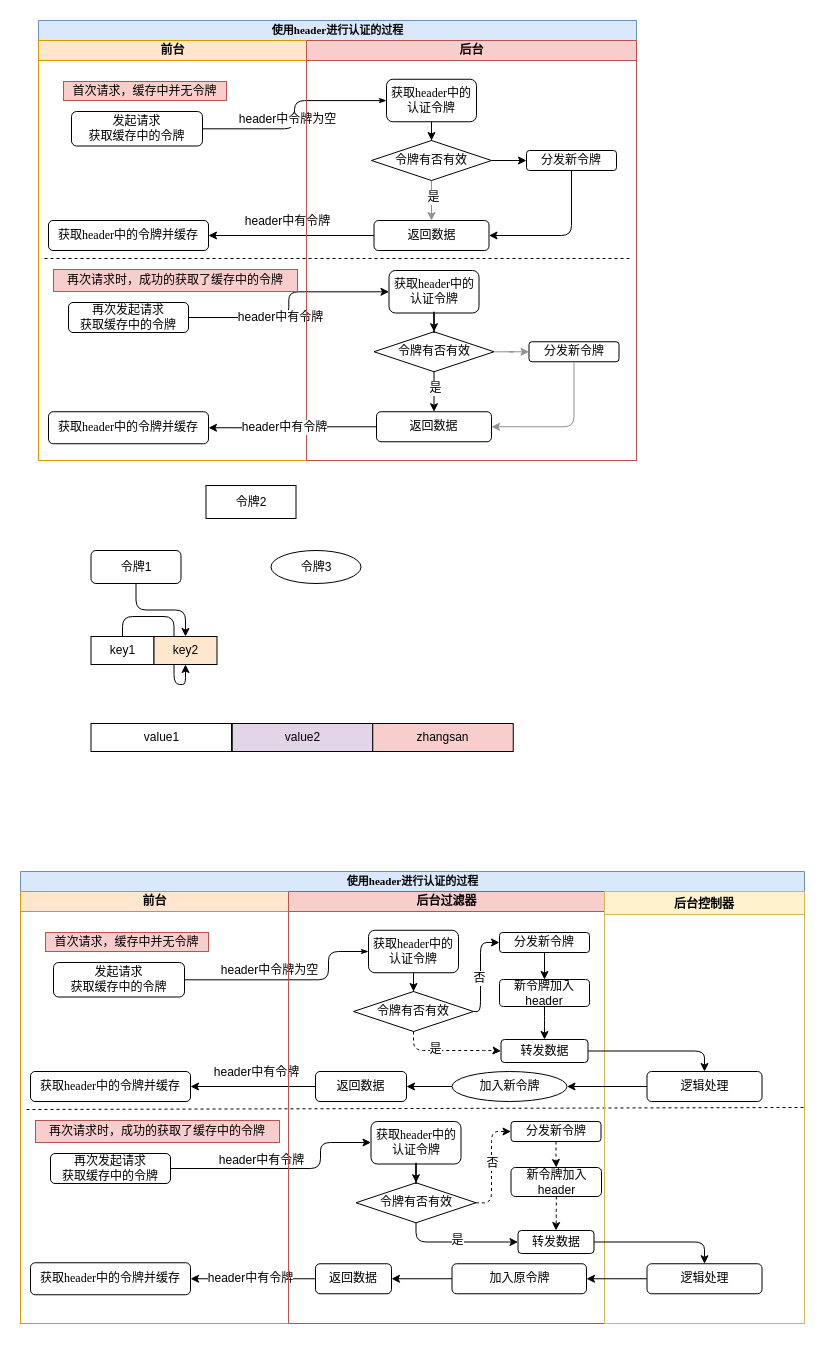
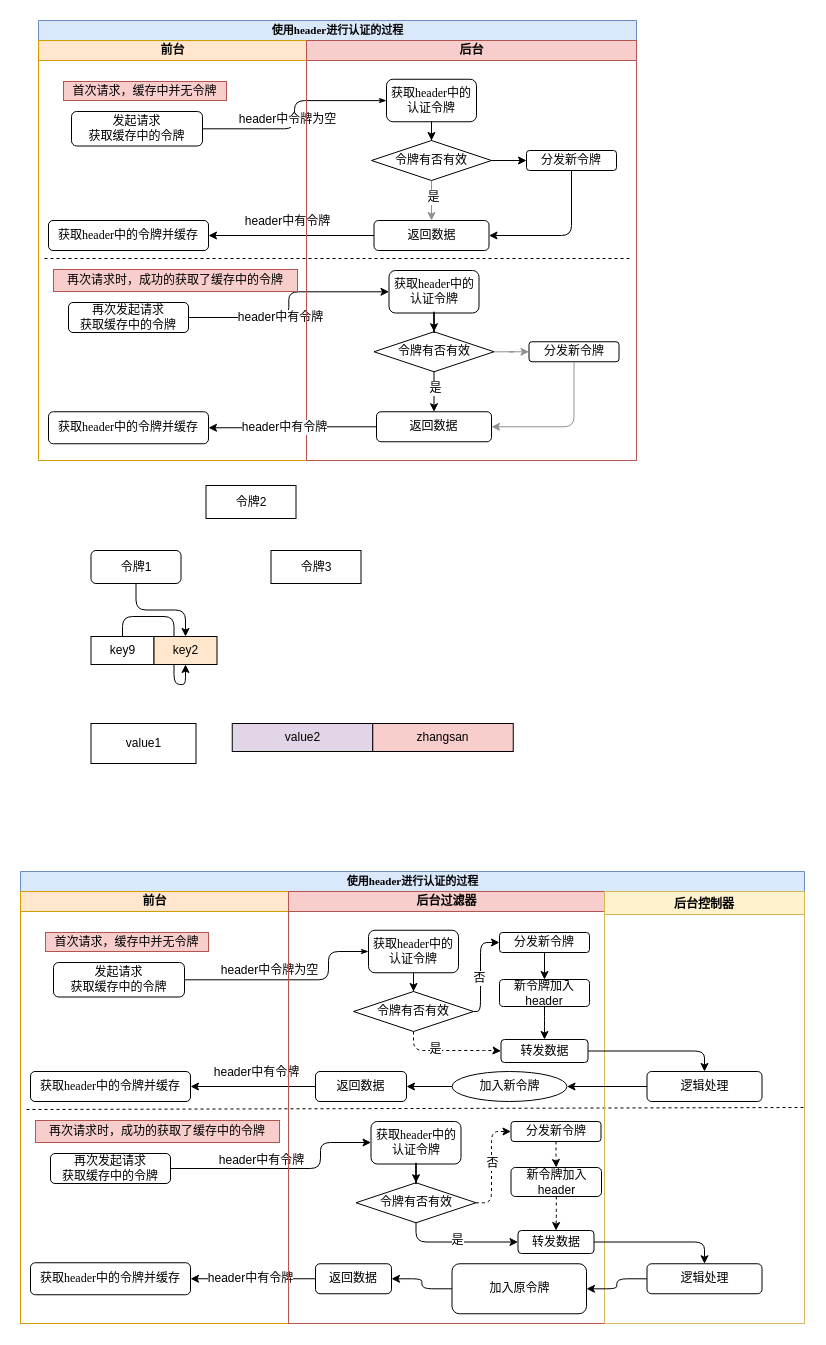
(316, 567) -> (316, 567)
(123, 651) -> (123, 651)
(161, 738) -> (144, 744)
(519, 1279) -> (519, 1289)
